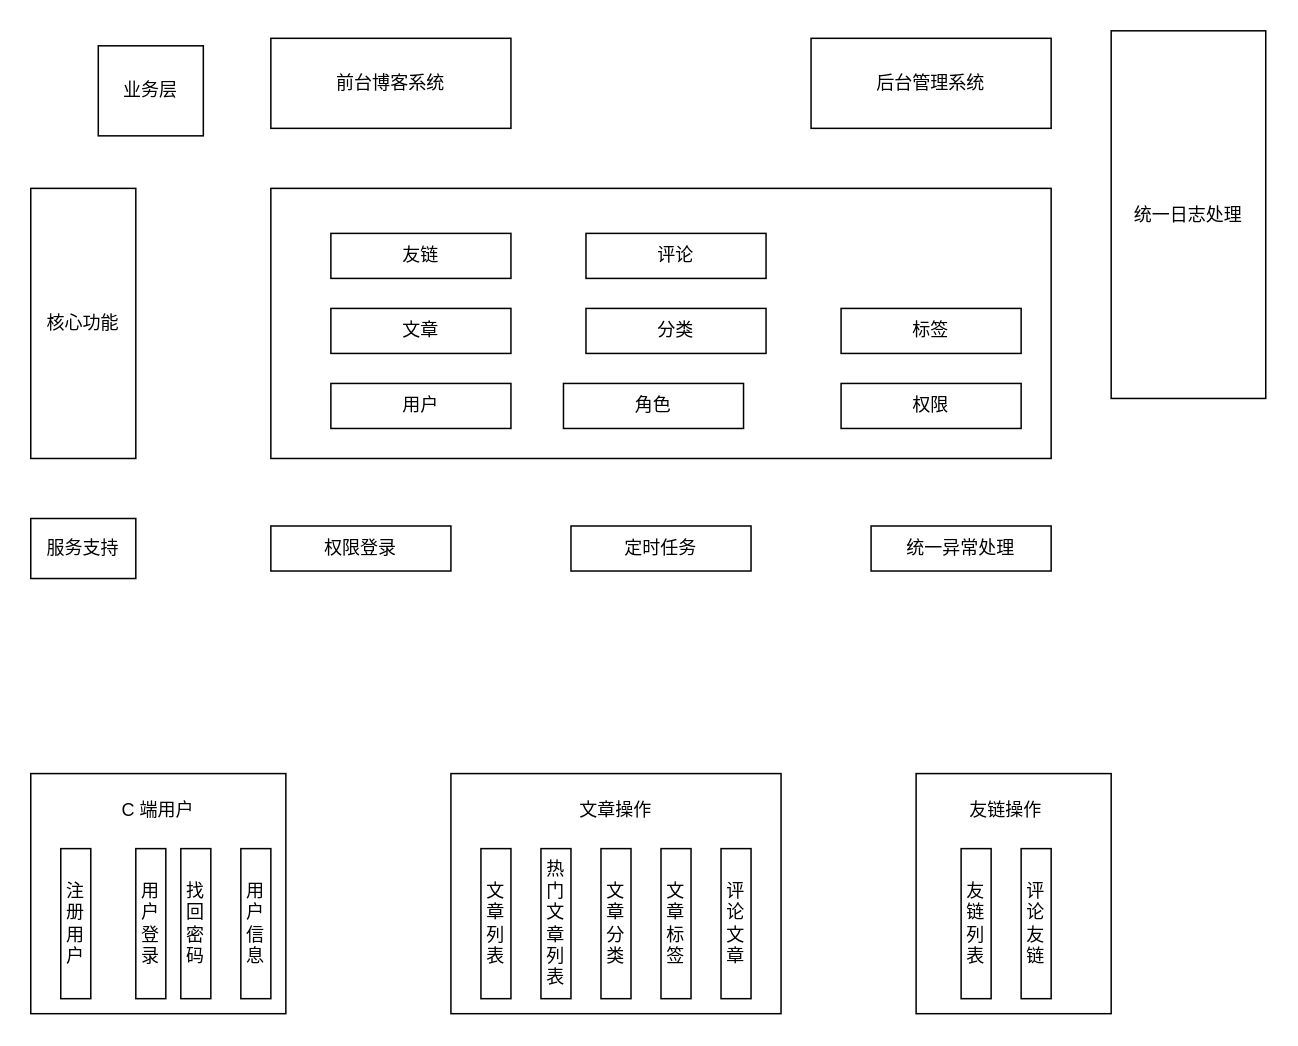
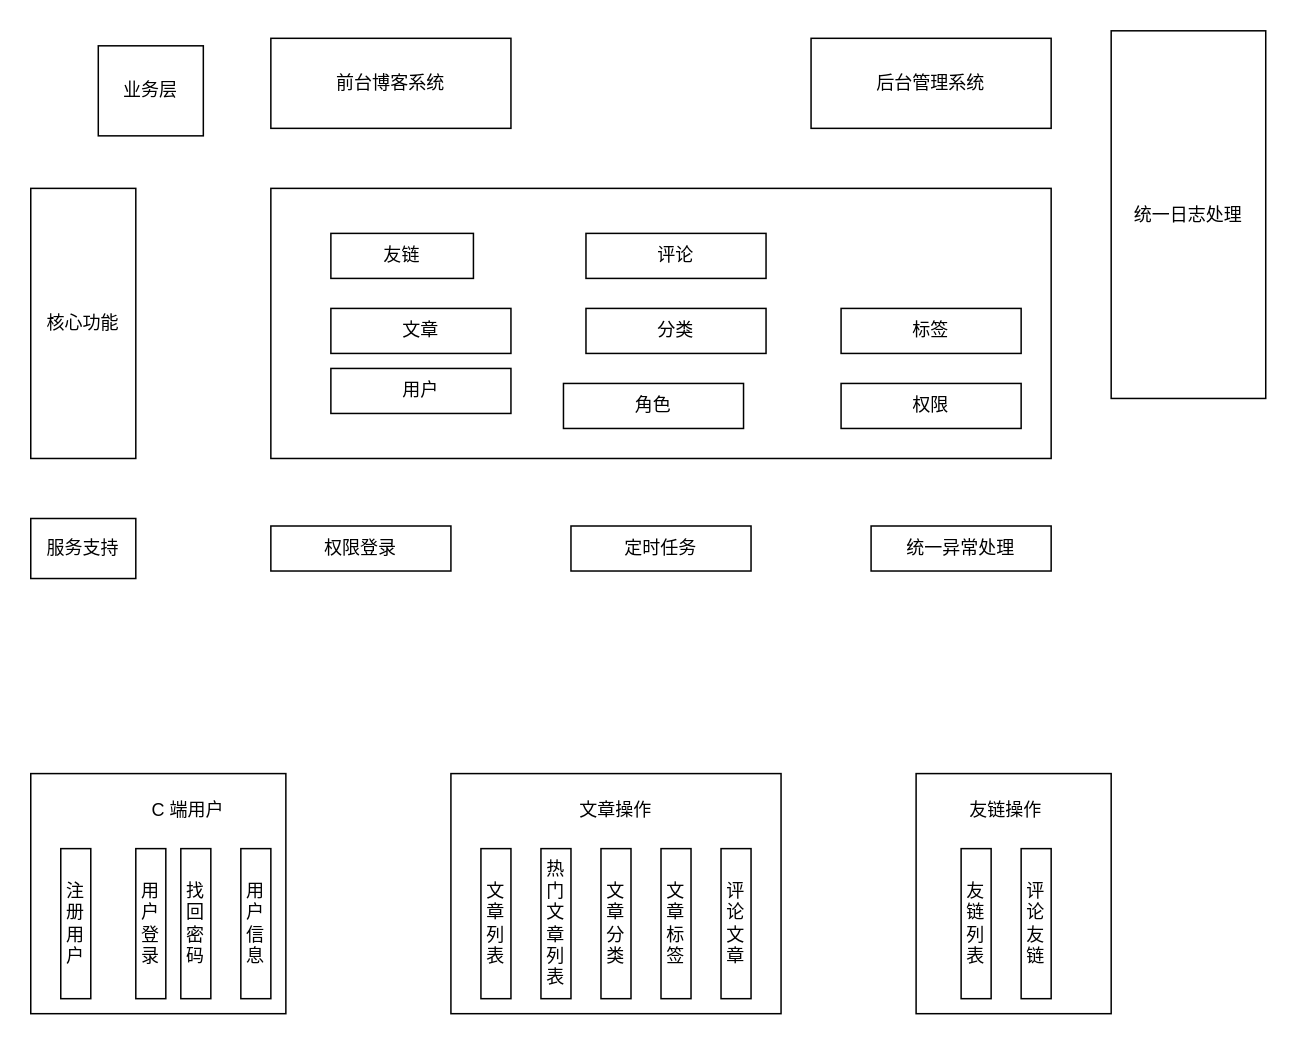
(421, 256) -> (402, 256)
(421, 406) -> (421, 391)
(158, 811) -> (188, 811)
